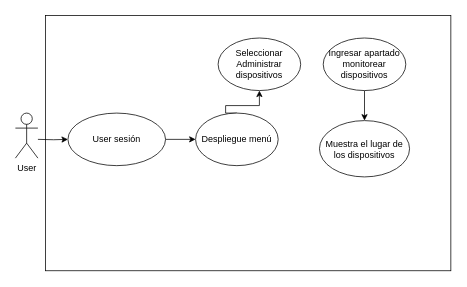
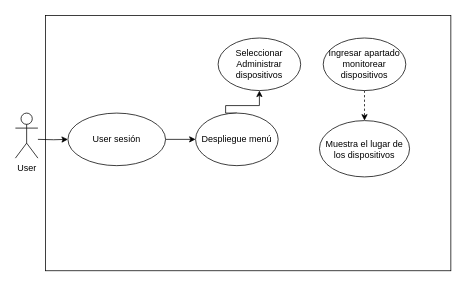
(364, 102) -> (364, 102)
